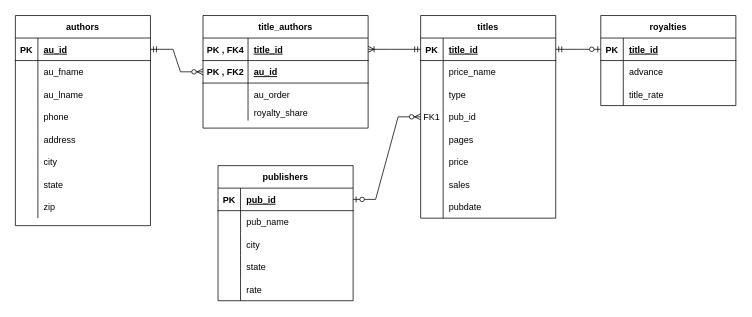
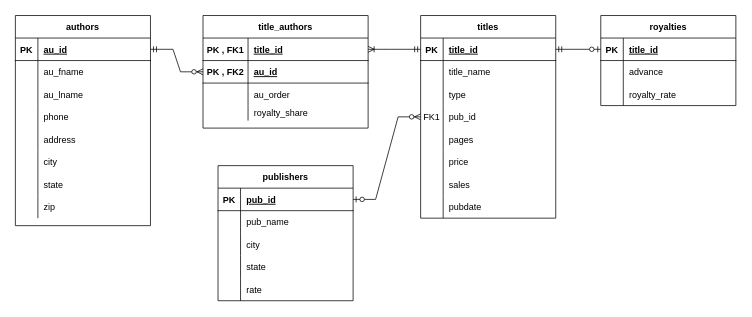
(225, 50) -> (225, 50)
(473, 72) -> (471, 72)
(651, 95) -> (658, 95)
